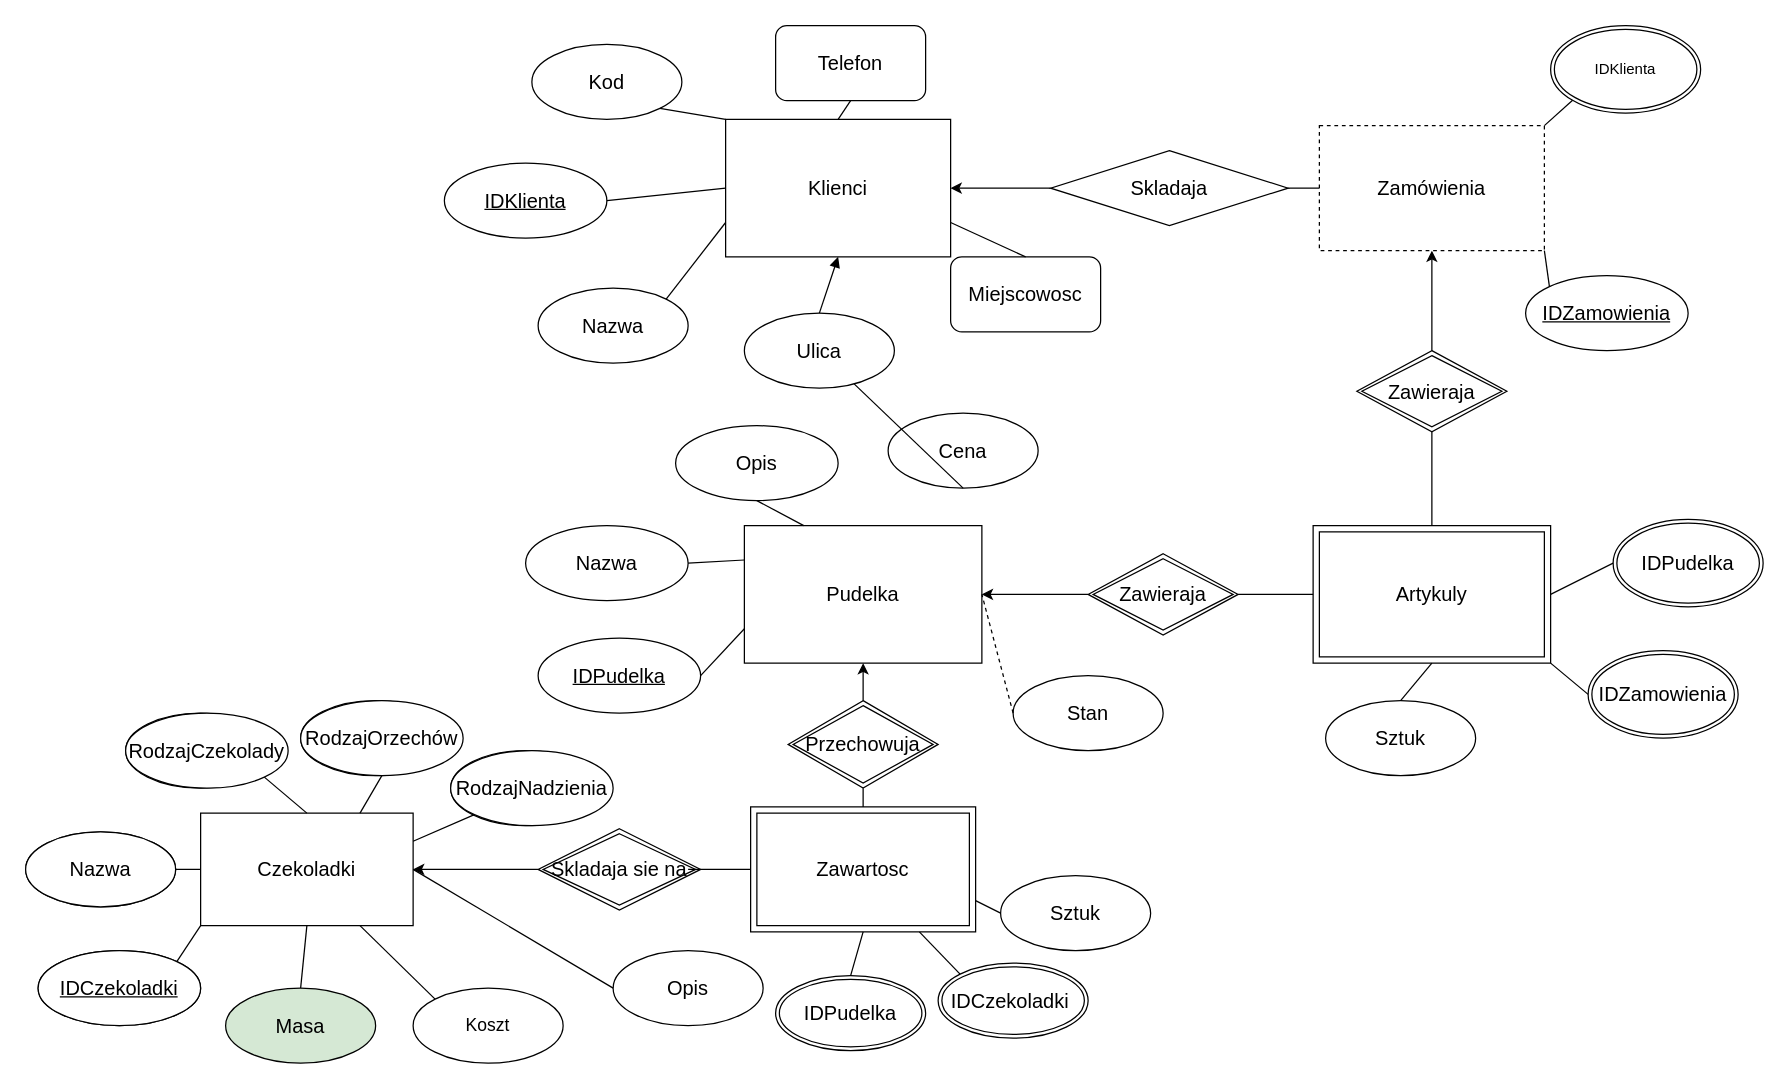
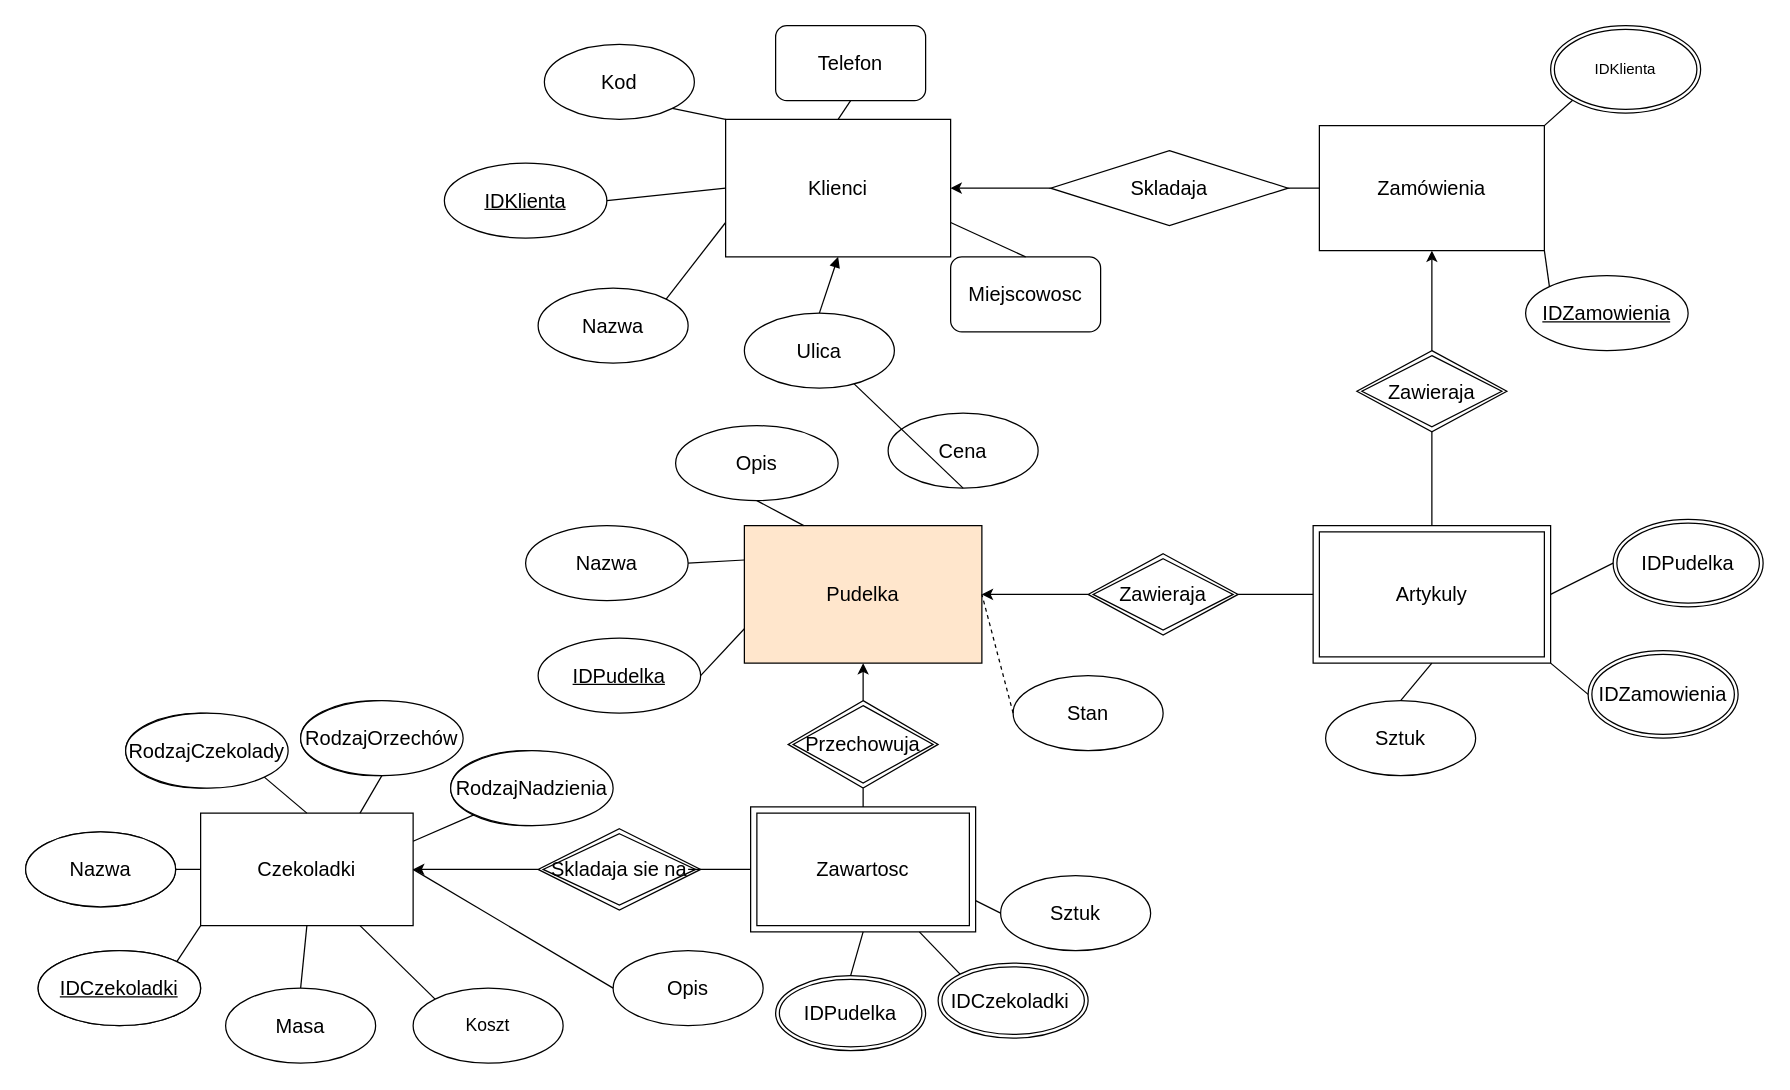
(607, 82) -> (619, 82)
(1432, 188) -> (1432, 188)
(863, 594) -> (863, 594)
(301, 1026) -> (301, 1026)
